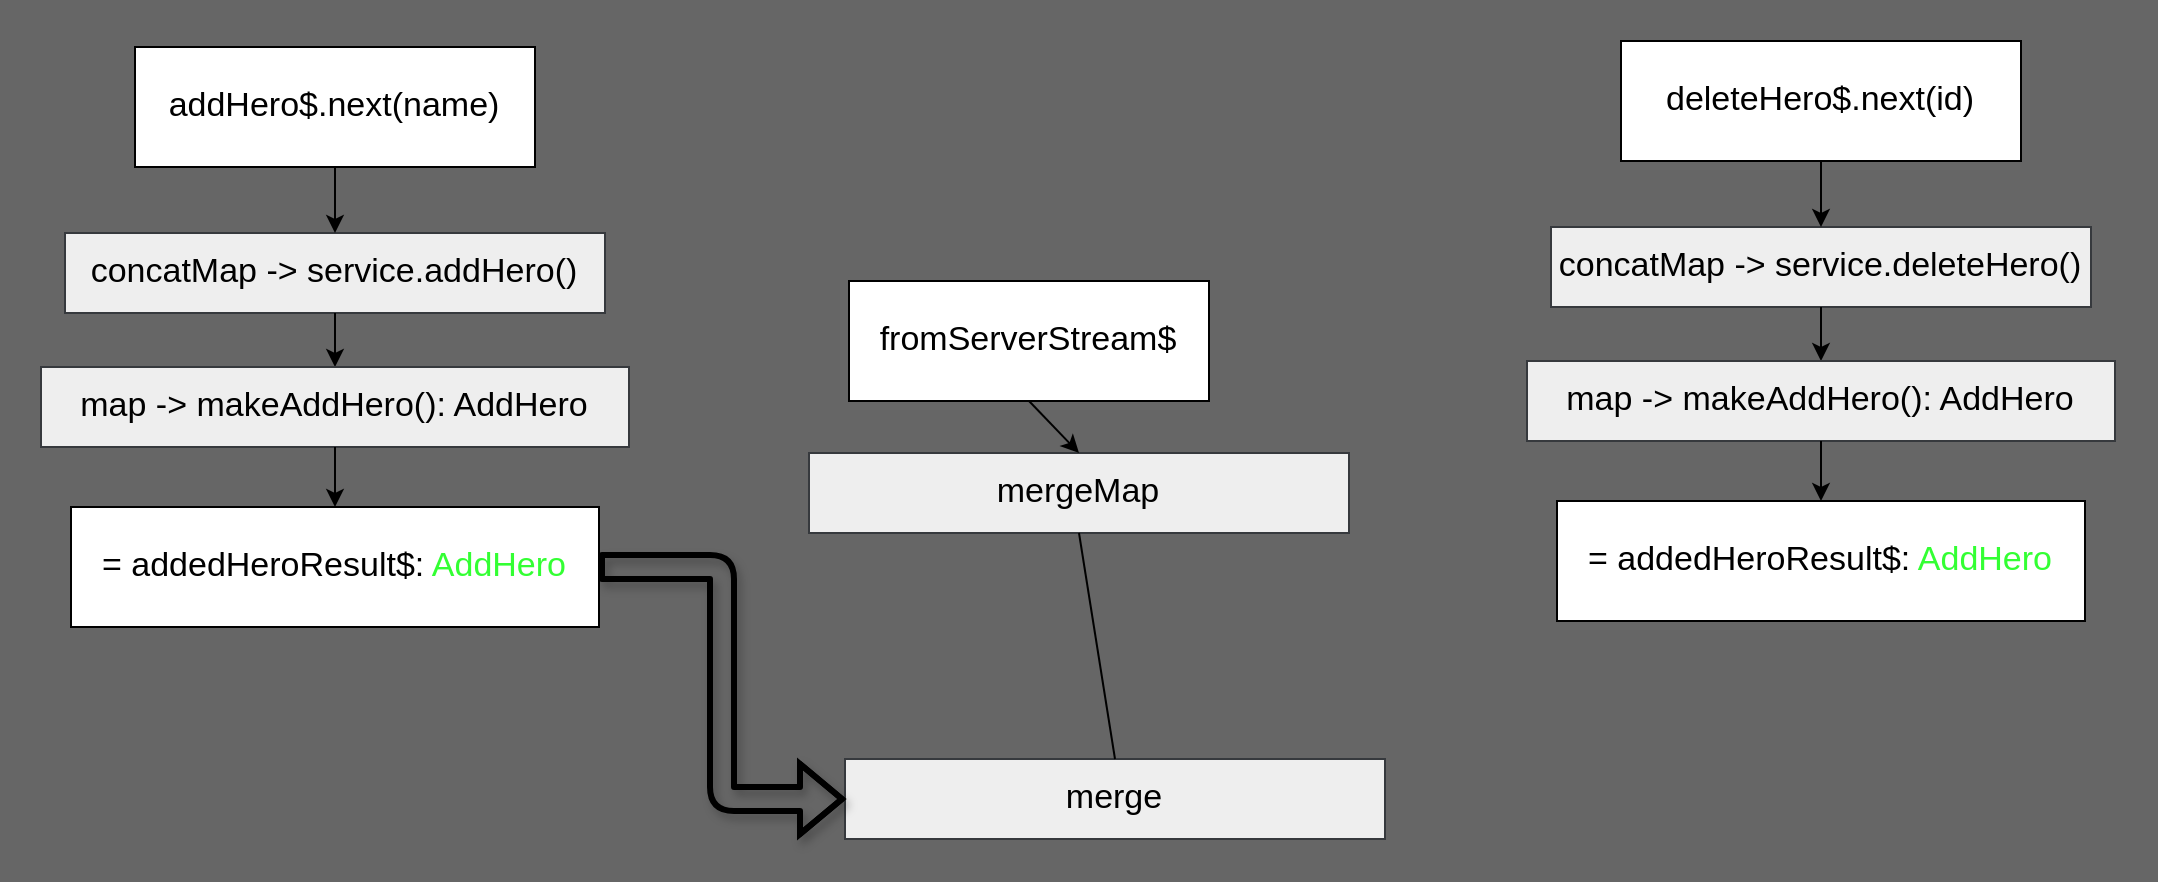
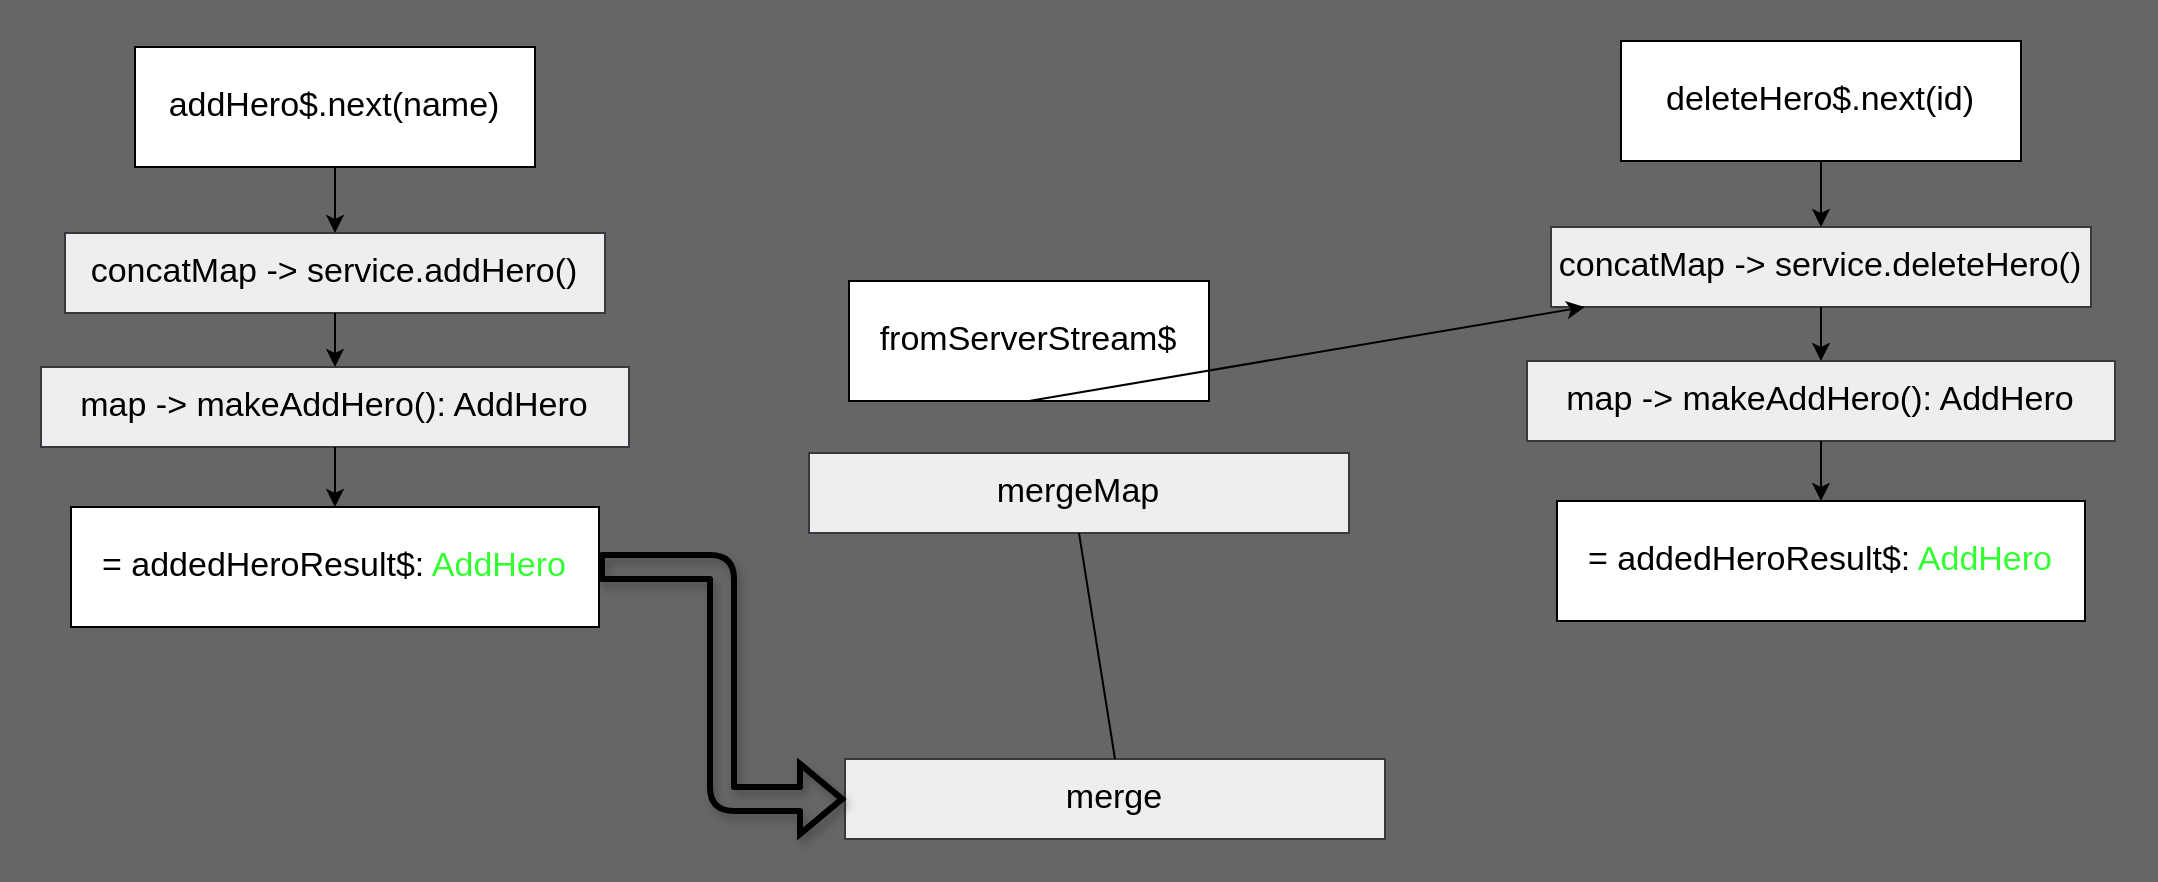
(1049, 422) -> (1119, 386)
